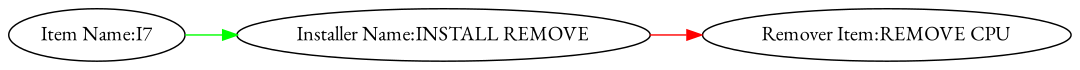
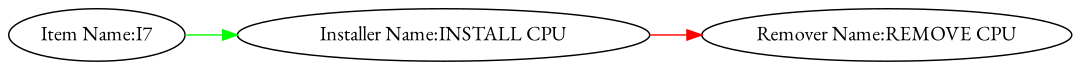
(444, 35) -> (444, 35)
(887, 35) -> (887, 35)
